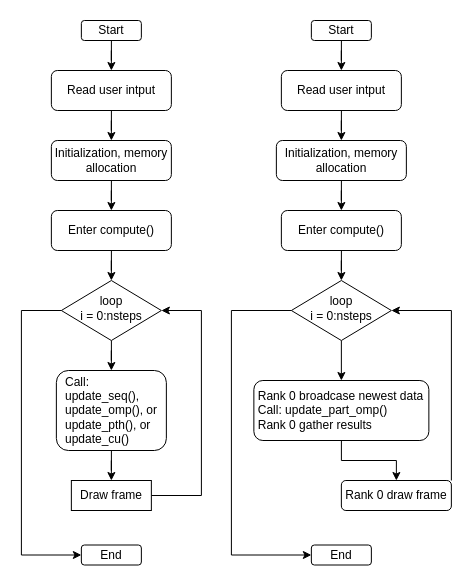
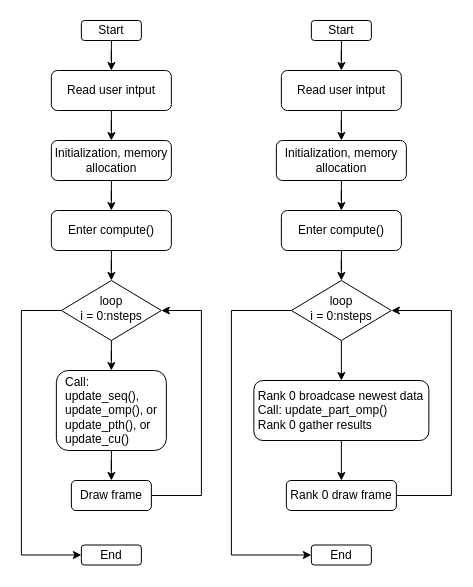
(111, 496) -> (111, 496)
(396, 496) -> (341, 496)
